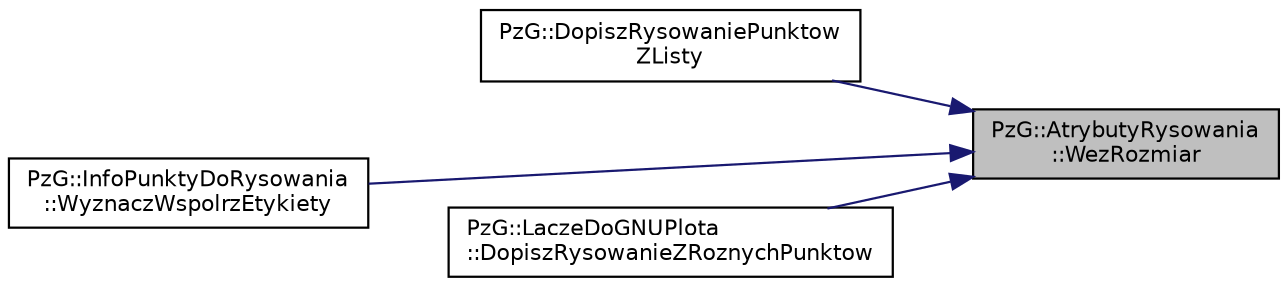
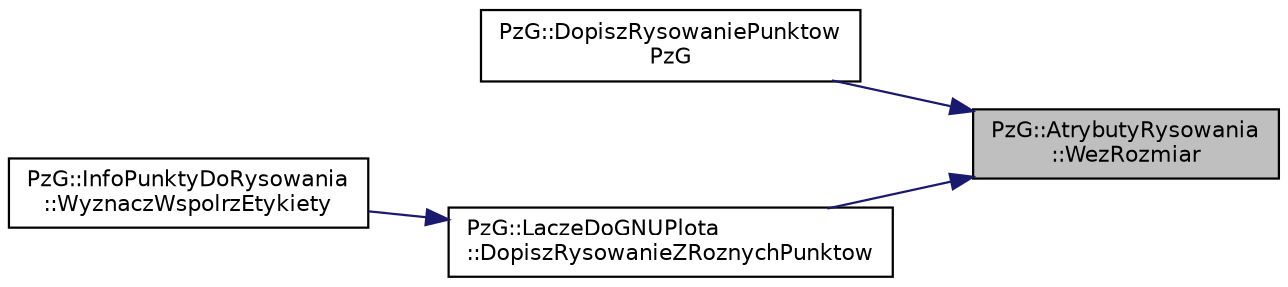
(671, 46) -> (671, 46)
(659, 168) -> (397, 214)
